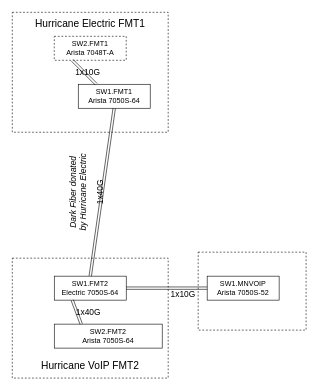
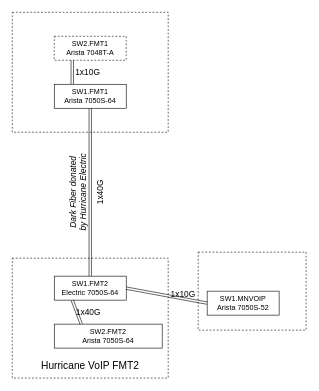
(90, 24) -> none
(114, 96) -> (90, 96)
(243, 288) -> (243, 303)
